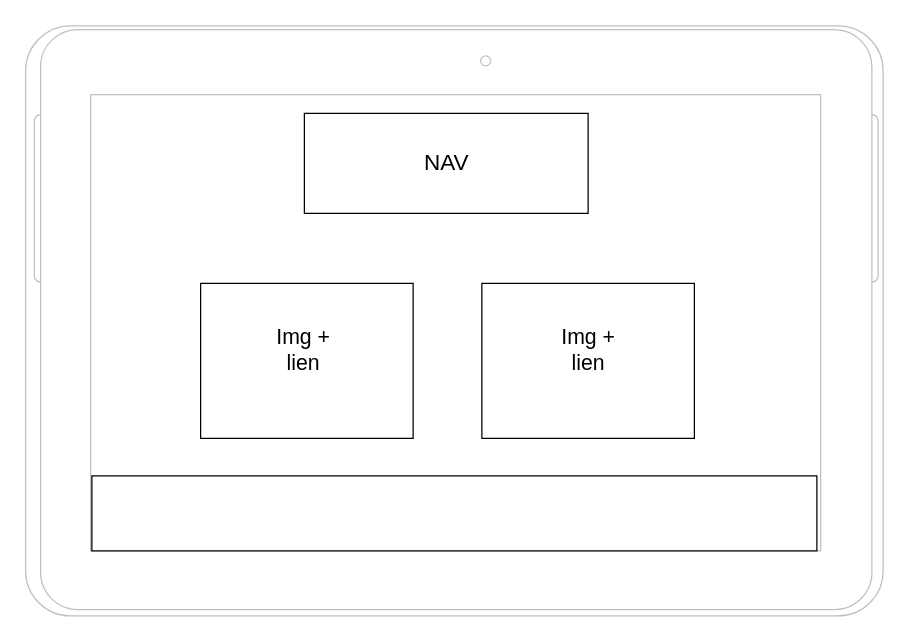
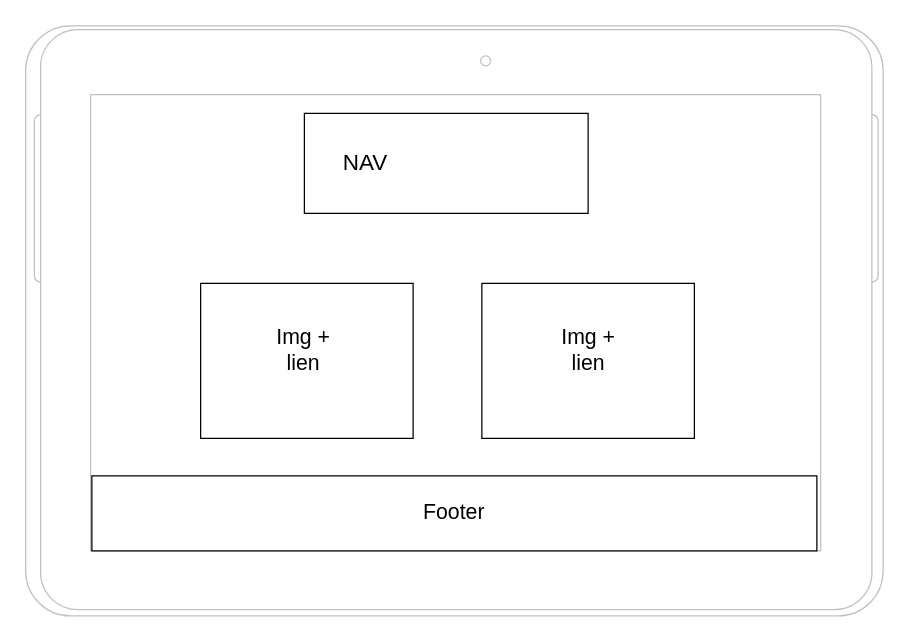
(446, 163) -> (365, 163)
none -> (454, 513)
